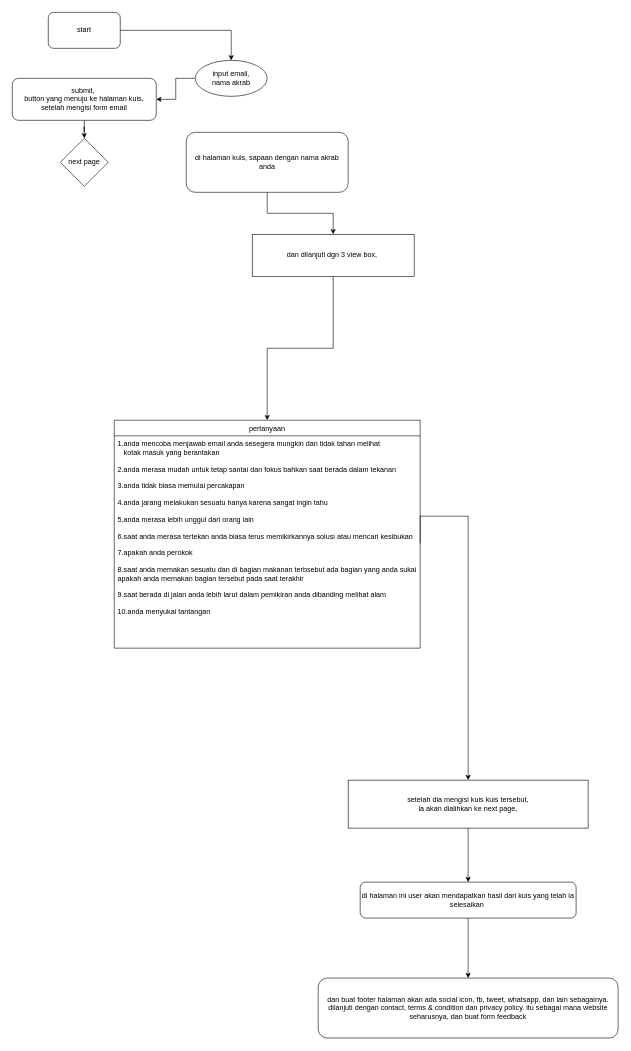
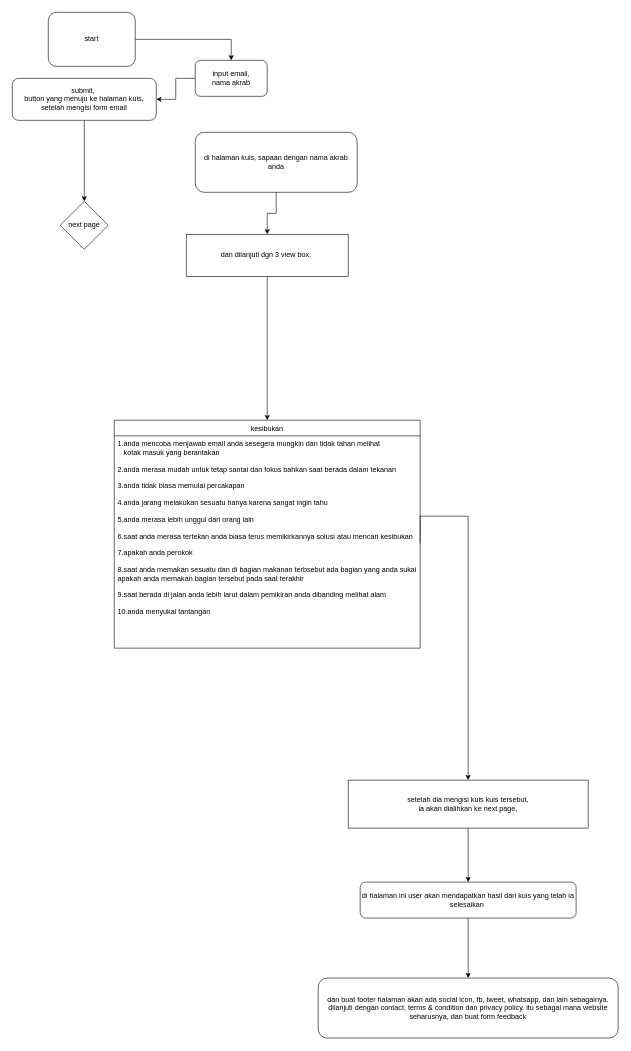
(84, 30) -> (92, 39)
(231, 78) -> (231, 78)
(84, 162) -> (84, 225)
(267, 162) -> (276, 162)
(333, 255) -> (267, 255)
(267, 428) -> (267, 428)
